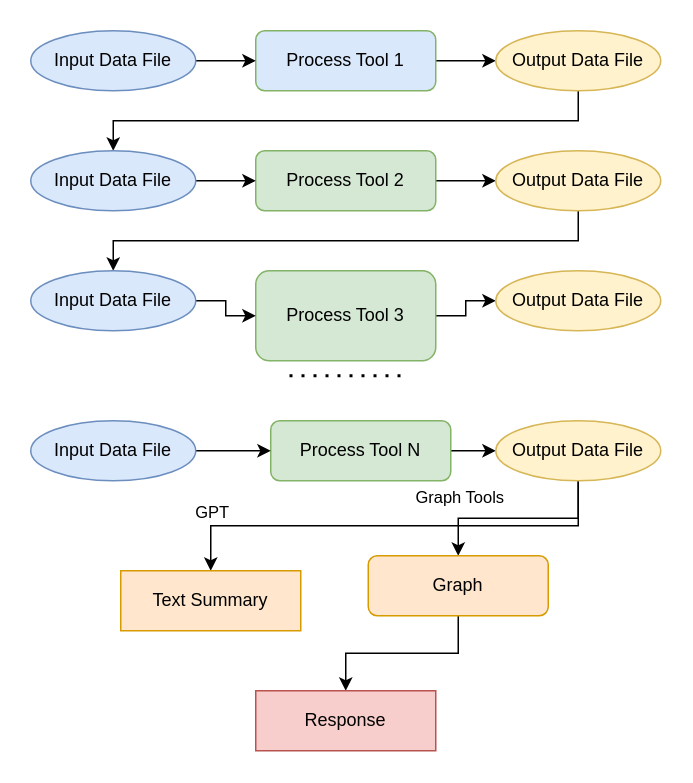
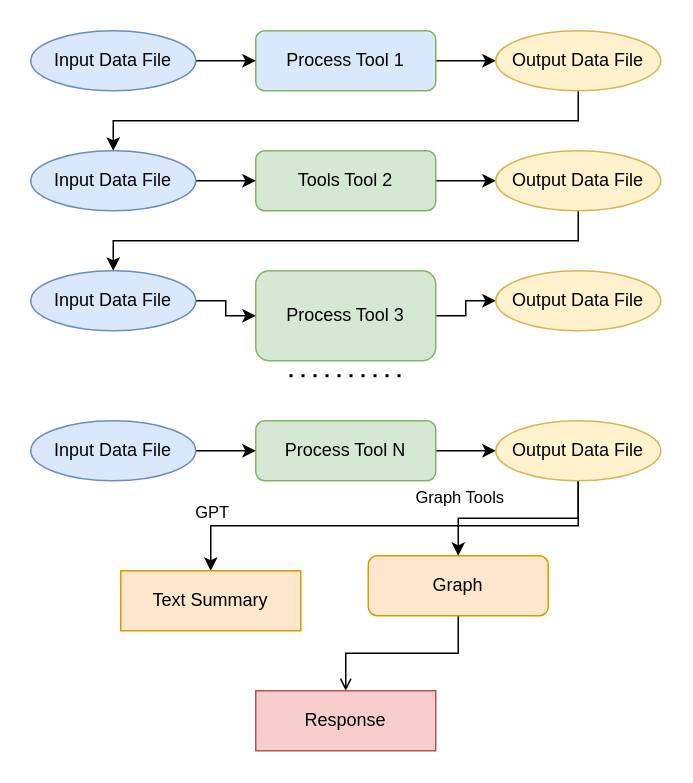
(346, 181) -> (346, 181)
(361, 451) -> (346, 451)
(346, 679) -> (346, 681)
